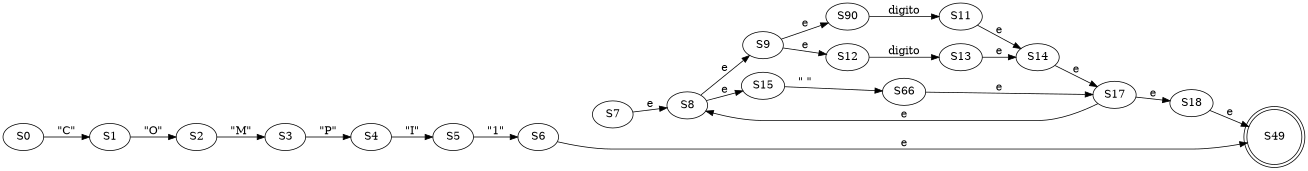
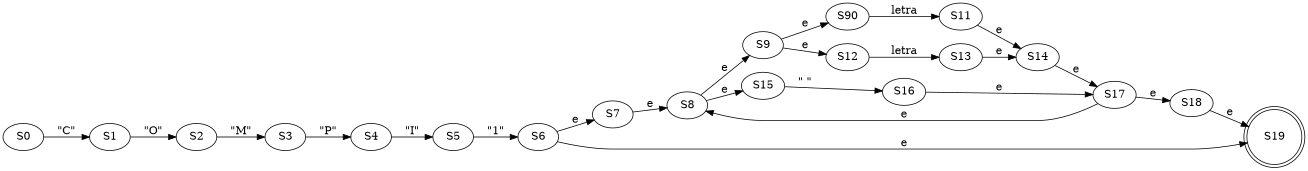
(904, 11) -> (904, 11)
(904, 52) -> (904, 52)
(904, 92) -> (904, 92)
none -> (572, 127)
(1274, 137) -> (1274, 137)
